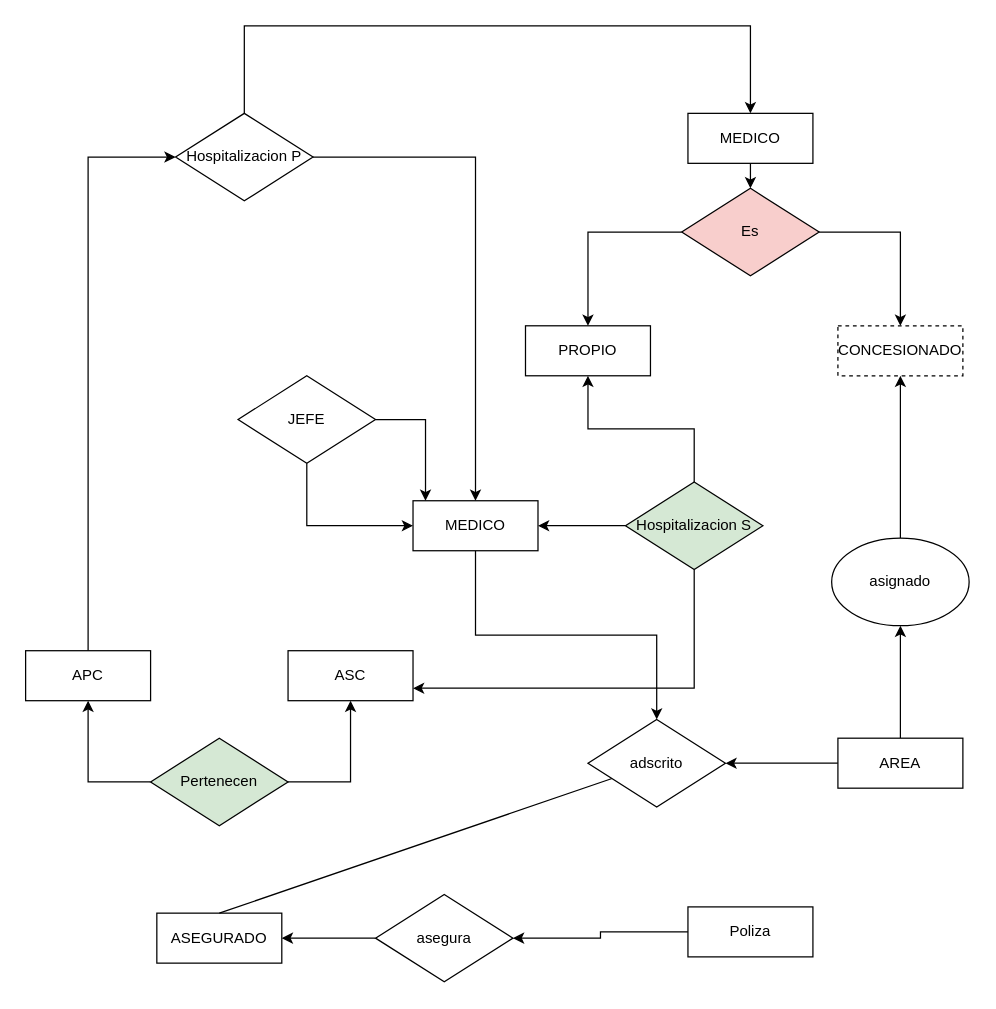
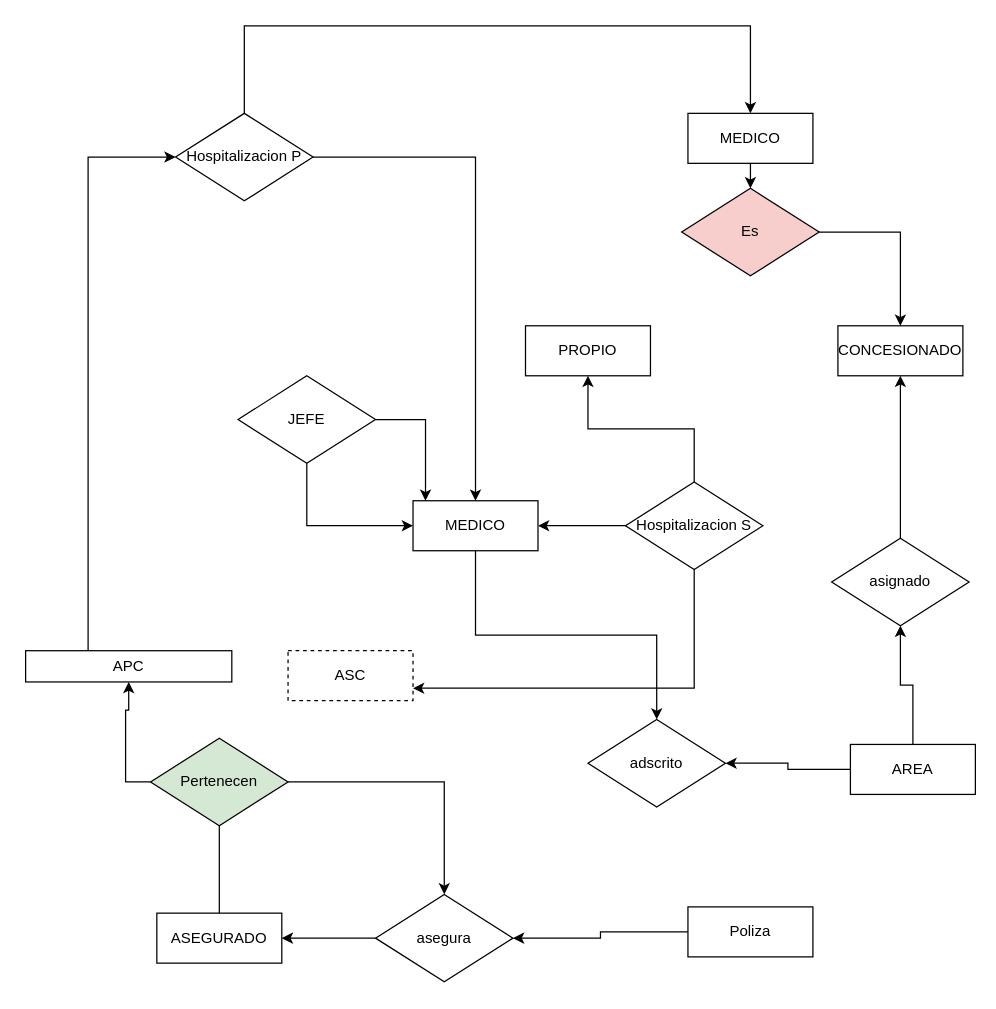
(592, 232) -> none
(901, 351) -> (901, 351)
(694, 526) -> (694, 526)
(901, 582) -> (901, 582)
(88, 676) -> (129, 666)
(351, 676) -> (351, 676)
(351, 747) -> (444, 786)
(901, 763) -> (913, 769)
(415, 846) -> (219, 870)
